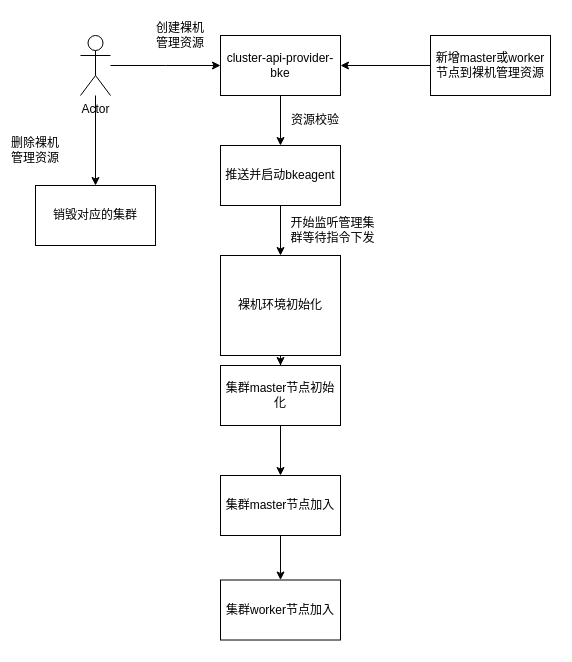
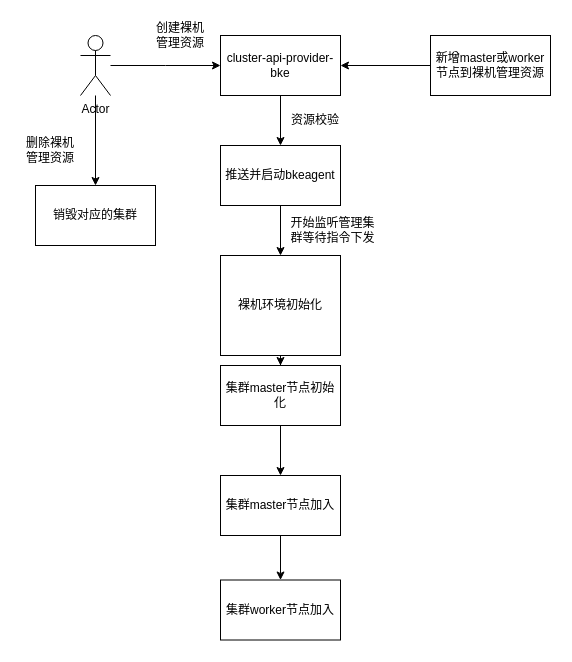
(36, 151) -> (51, 151)
